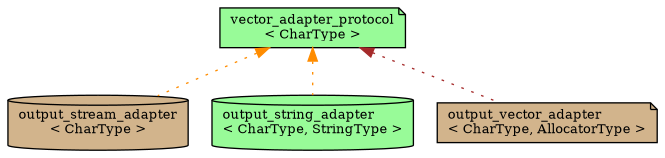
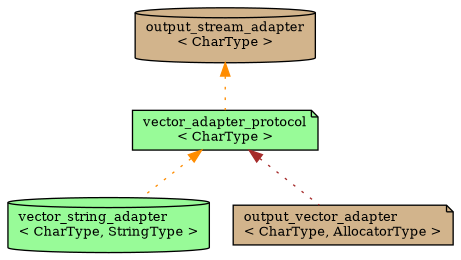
(207, 74) -> (225, 93)
(313, 123) -> (109, 225)
